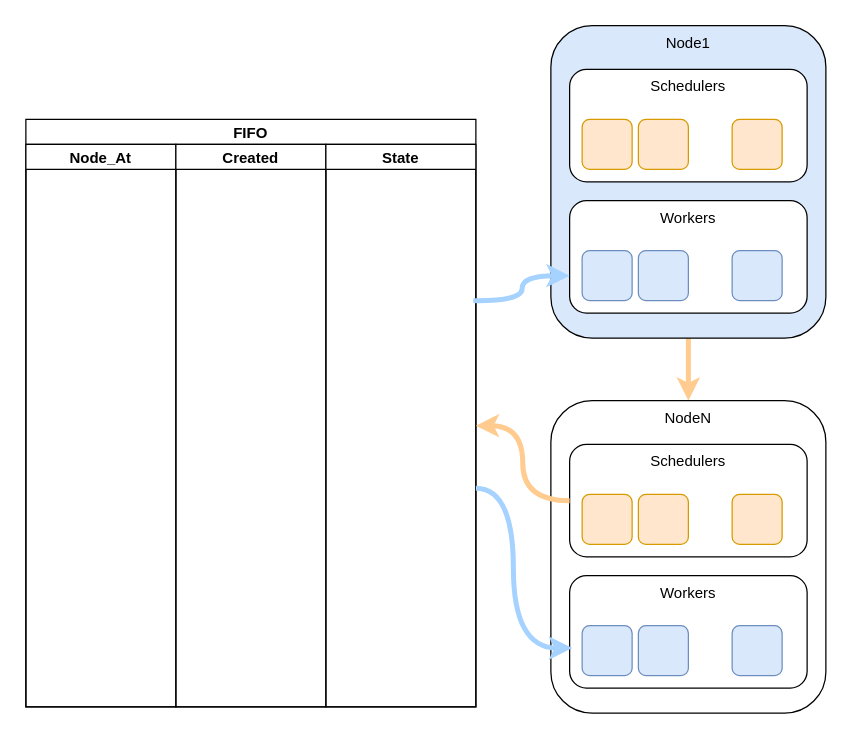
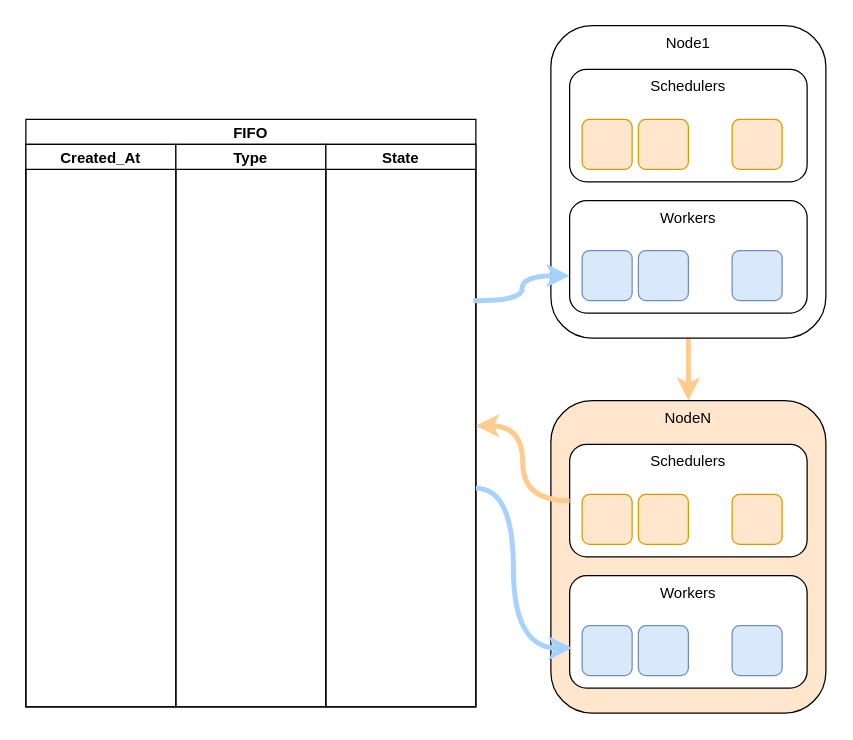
(688, 43) -> (688, 43)
(100, 158) -> (100, 158)
(250, 158) -> (250, 158)
(688, 418) -> (688, 418)
